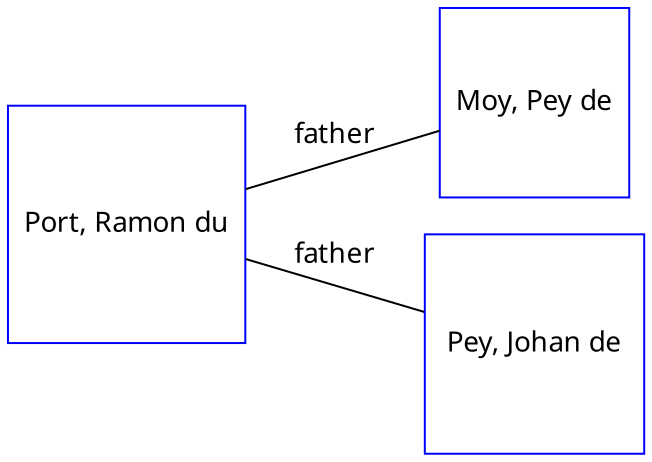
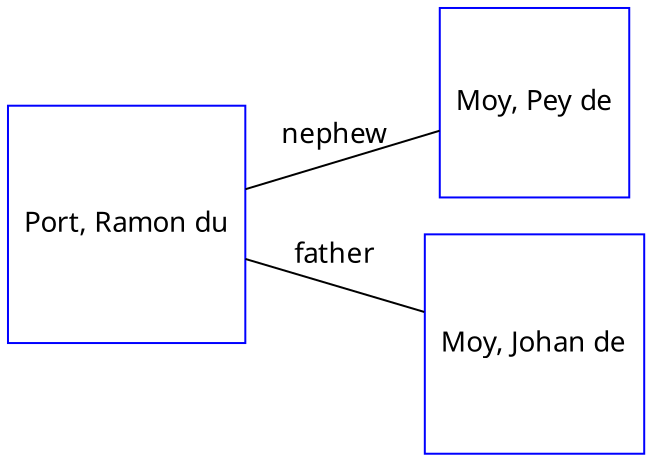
(335, 136) -> (335, 136)
(535, 344) -> (535, 344)
